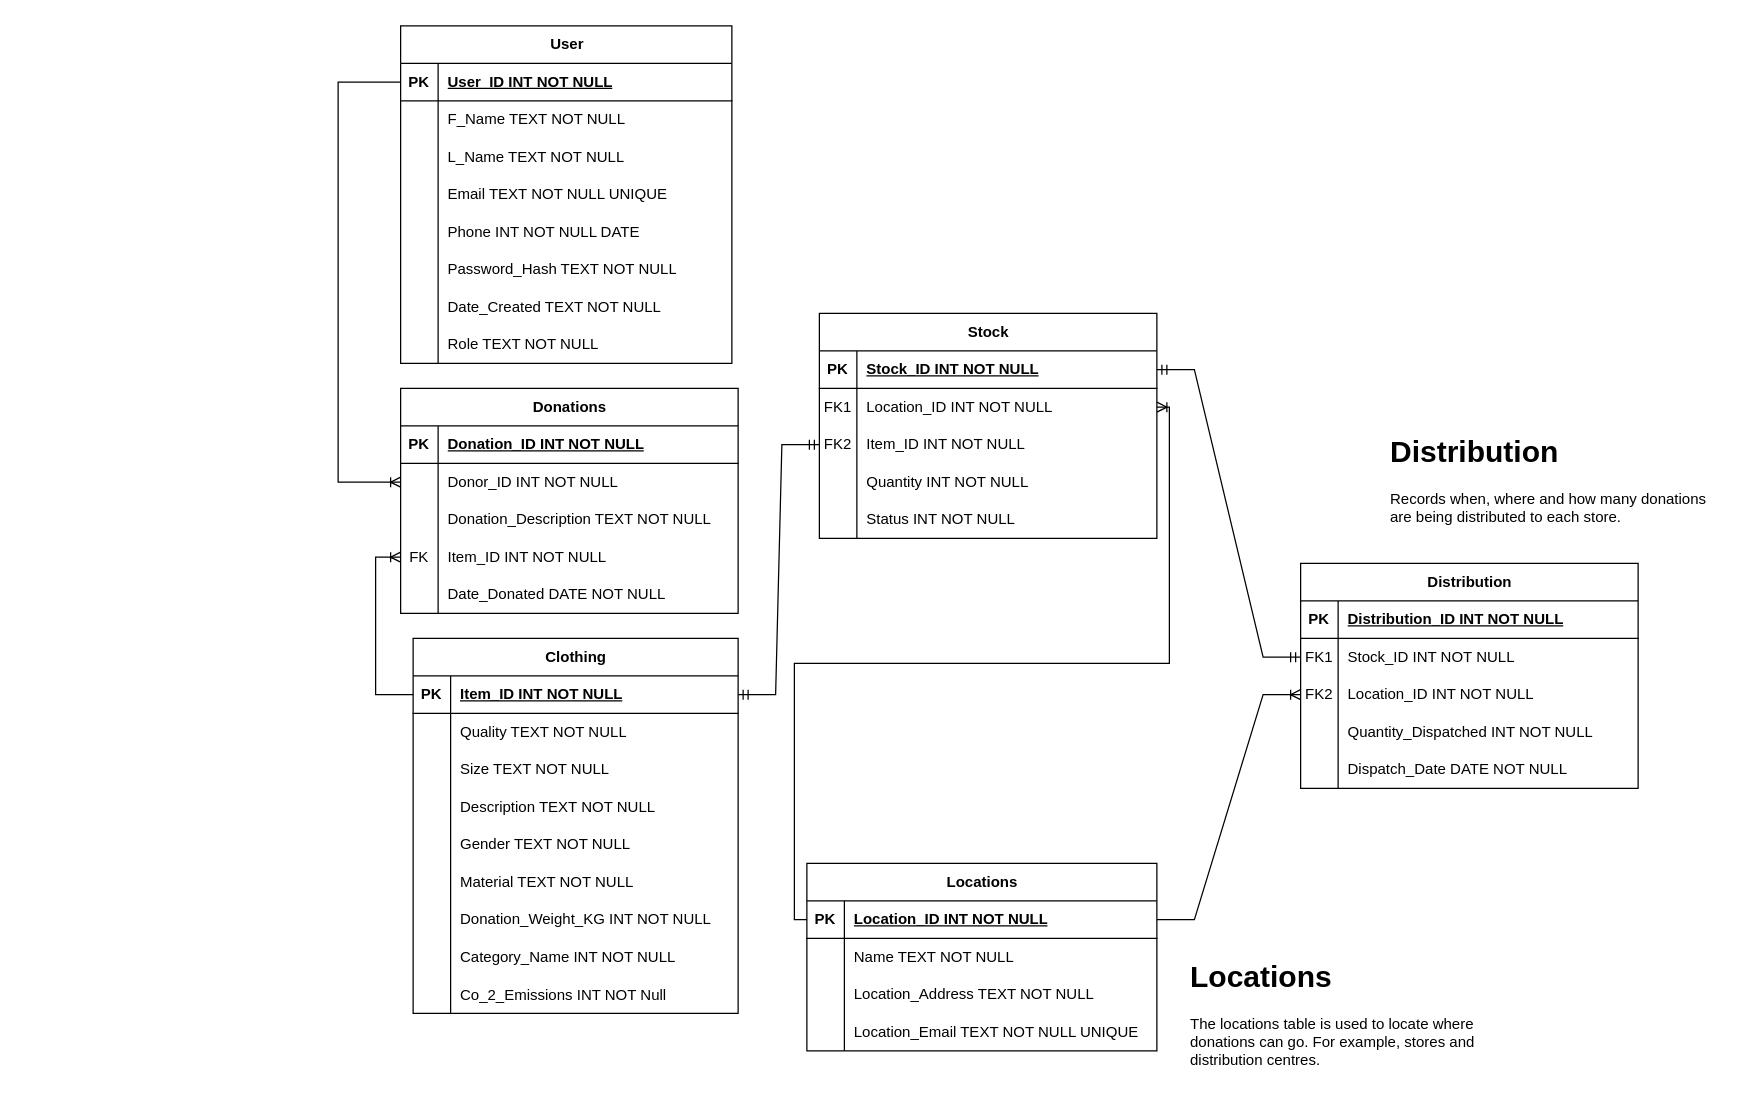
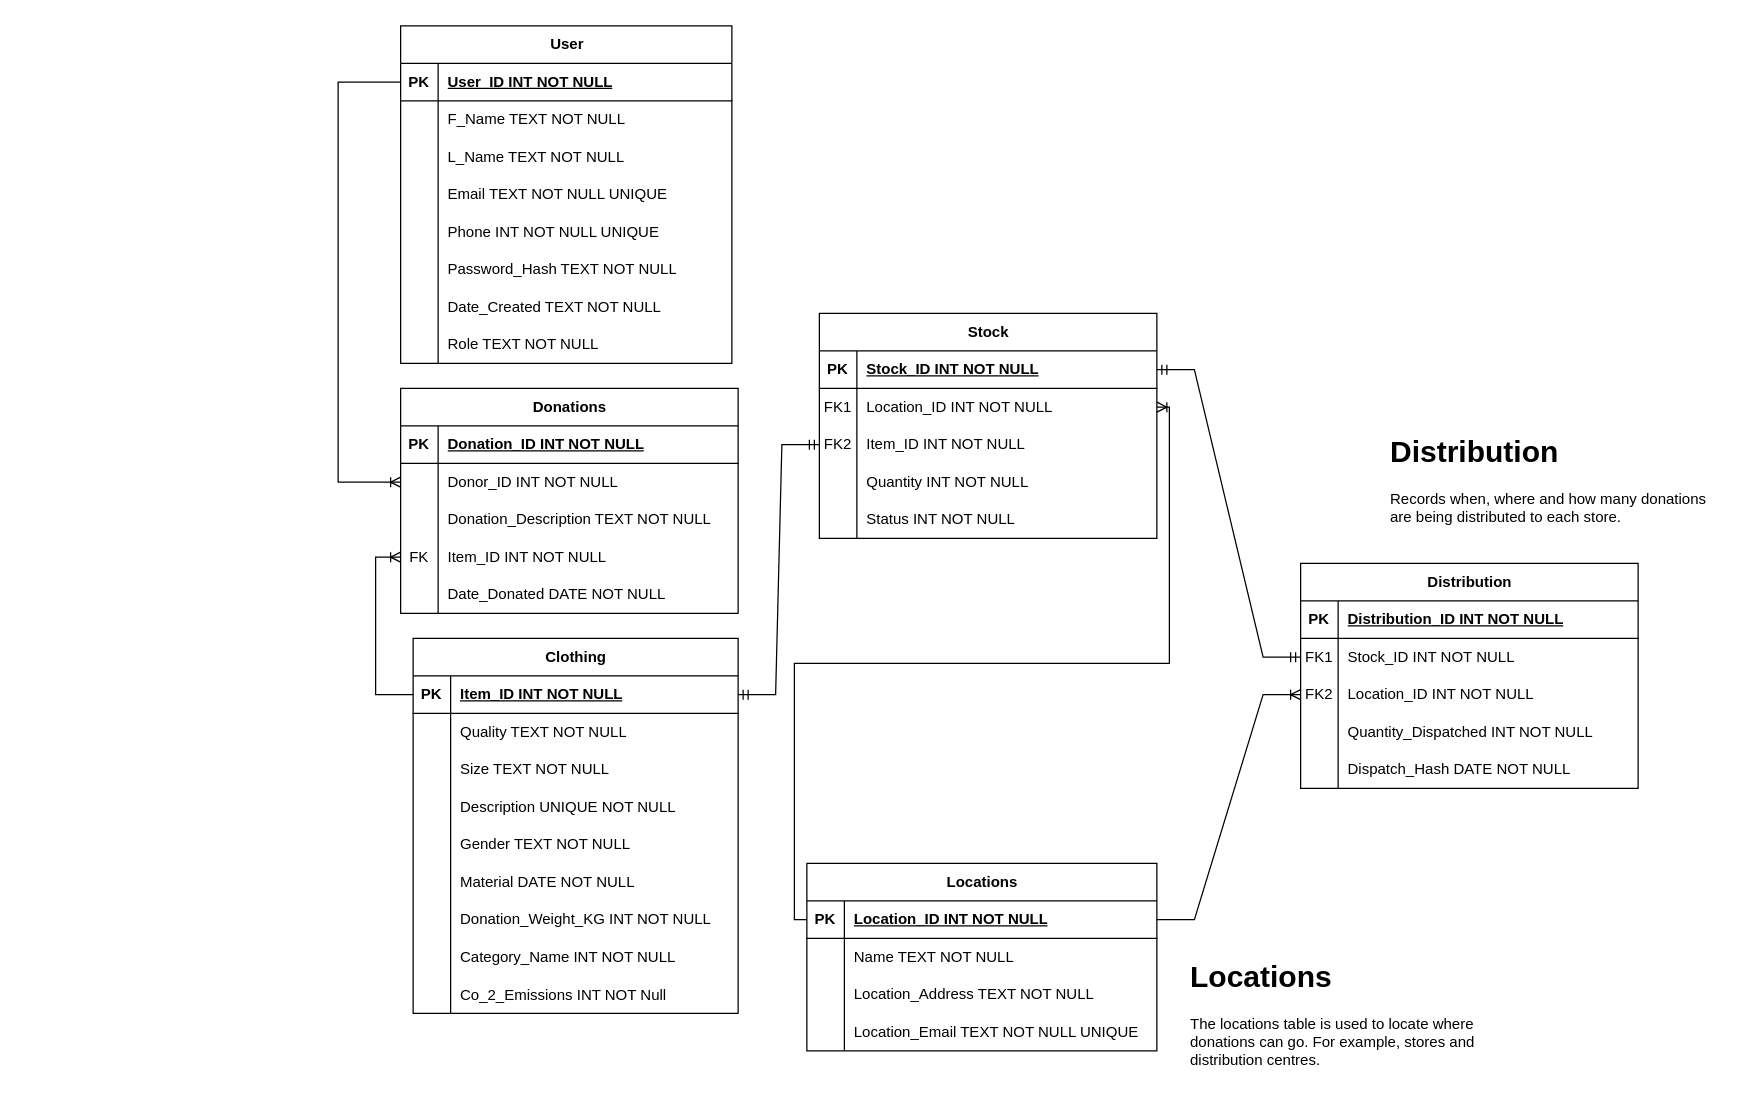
(537, 232) -> (545, 232)
(1454, 769) -> (1454, 769)
(556, 807) -> (564, 807)
(543, 882) -> (543, 882)
